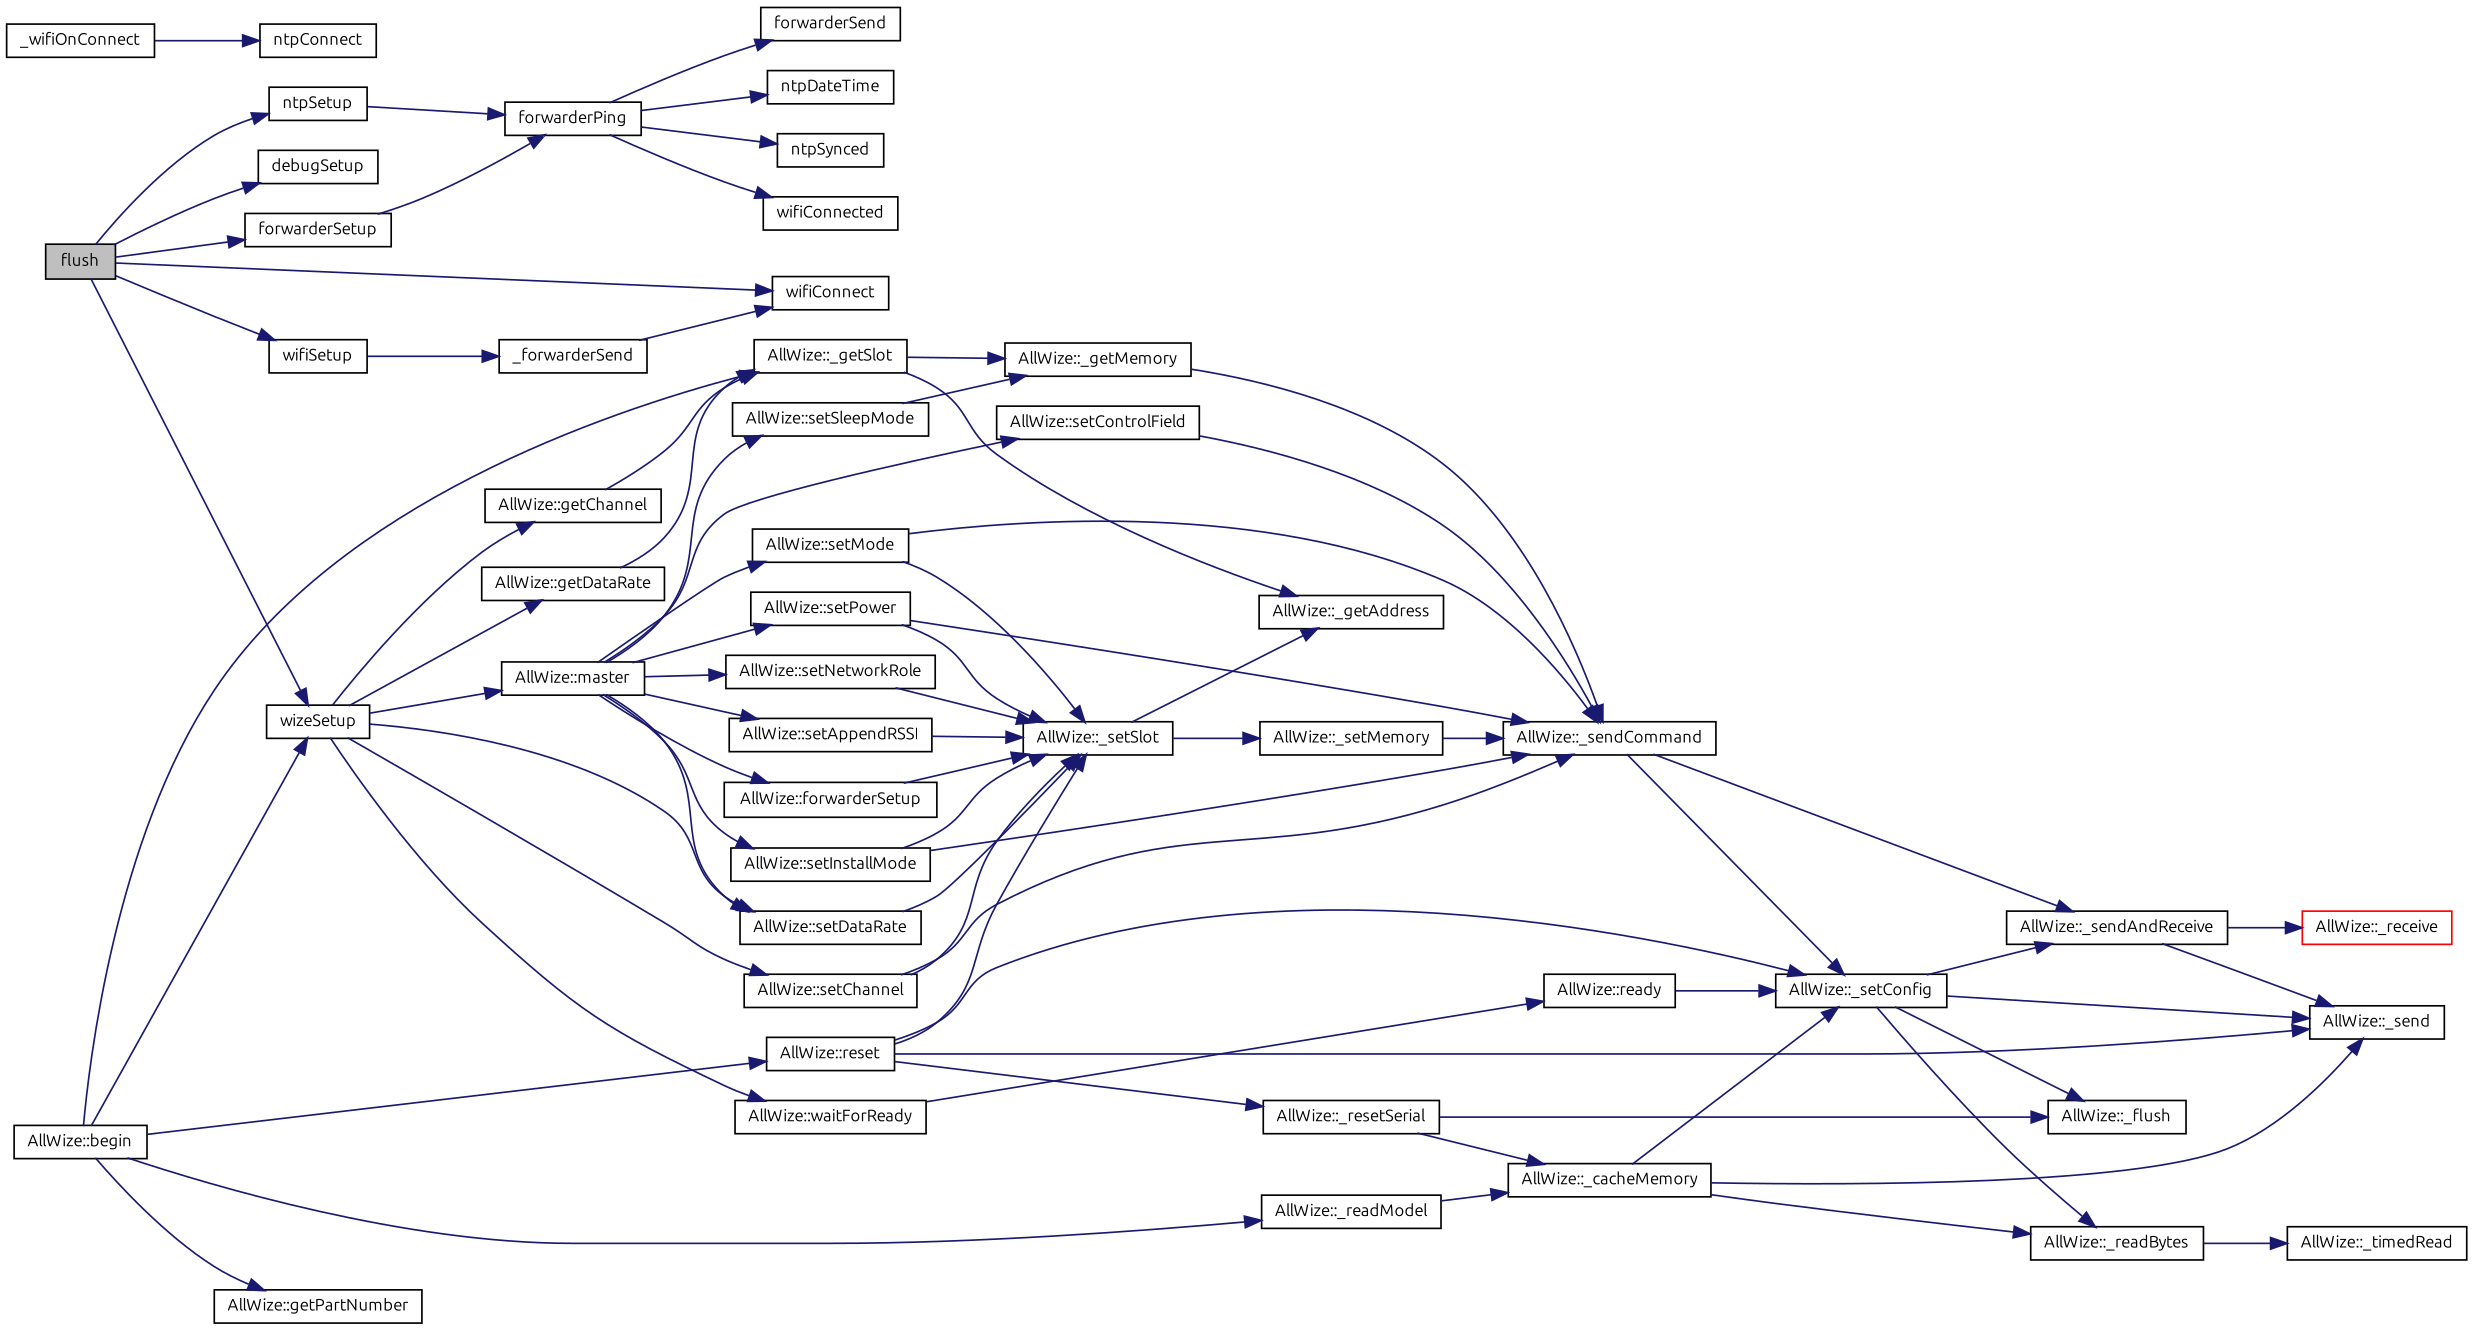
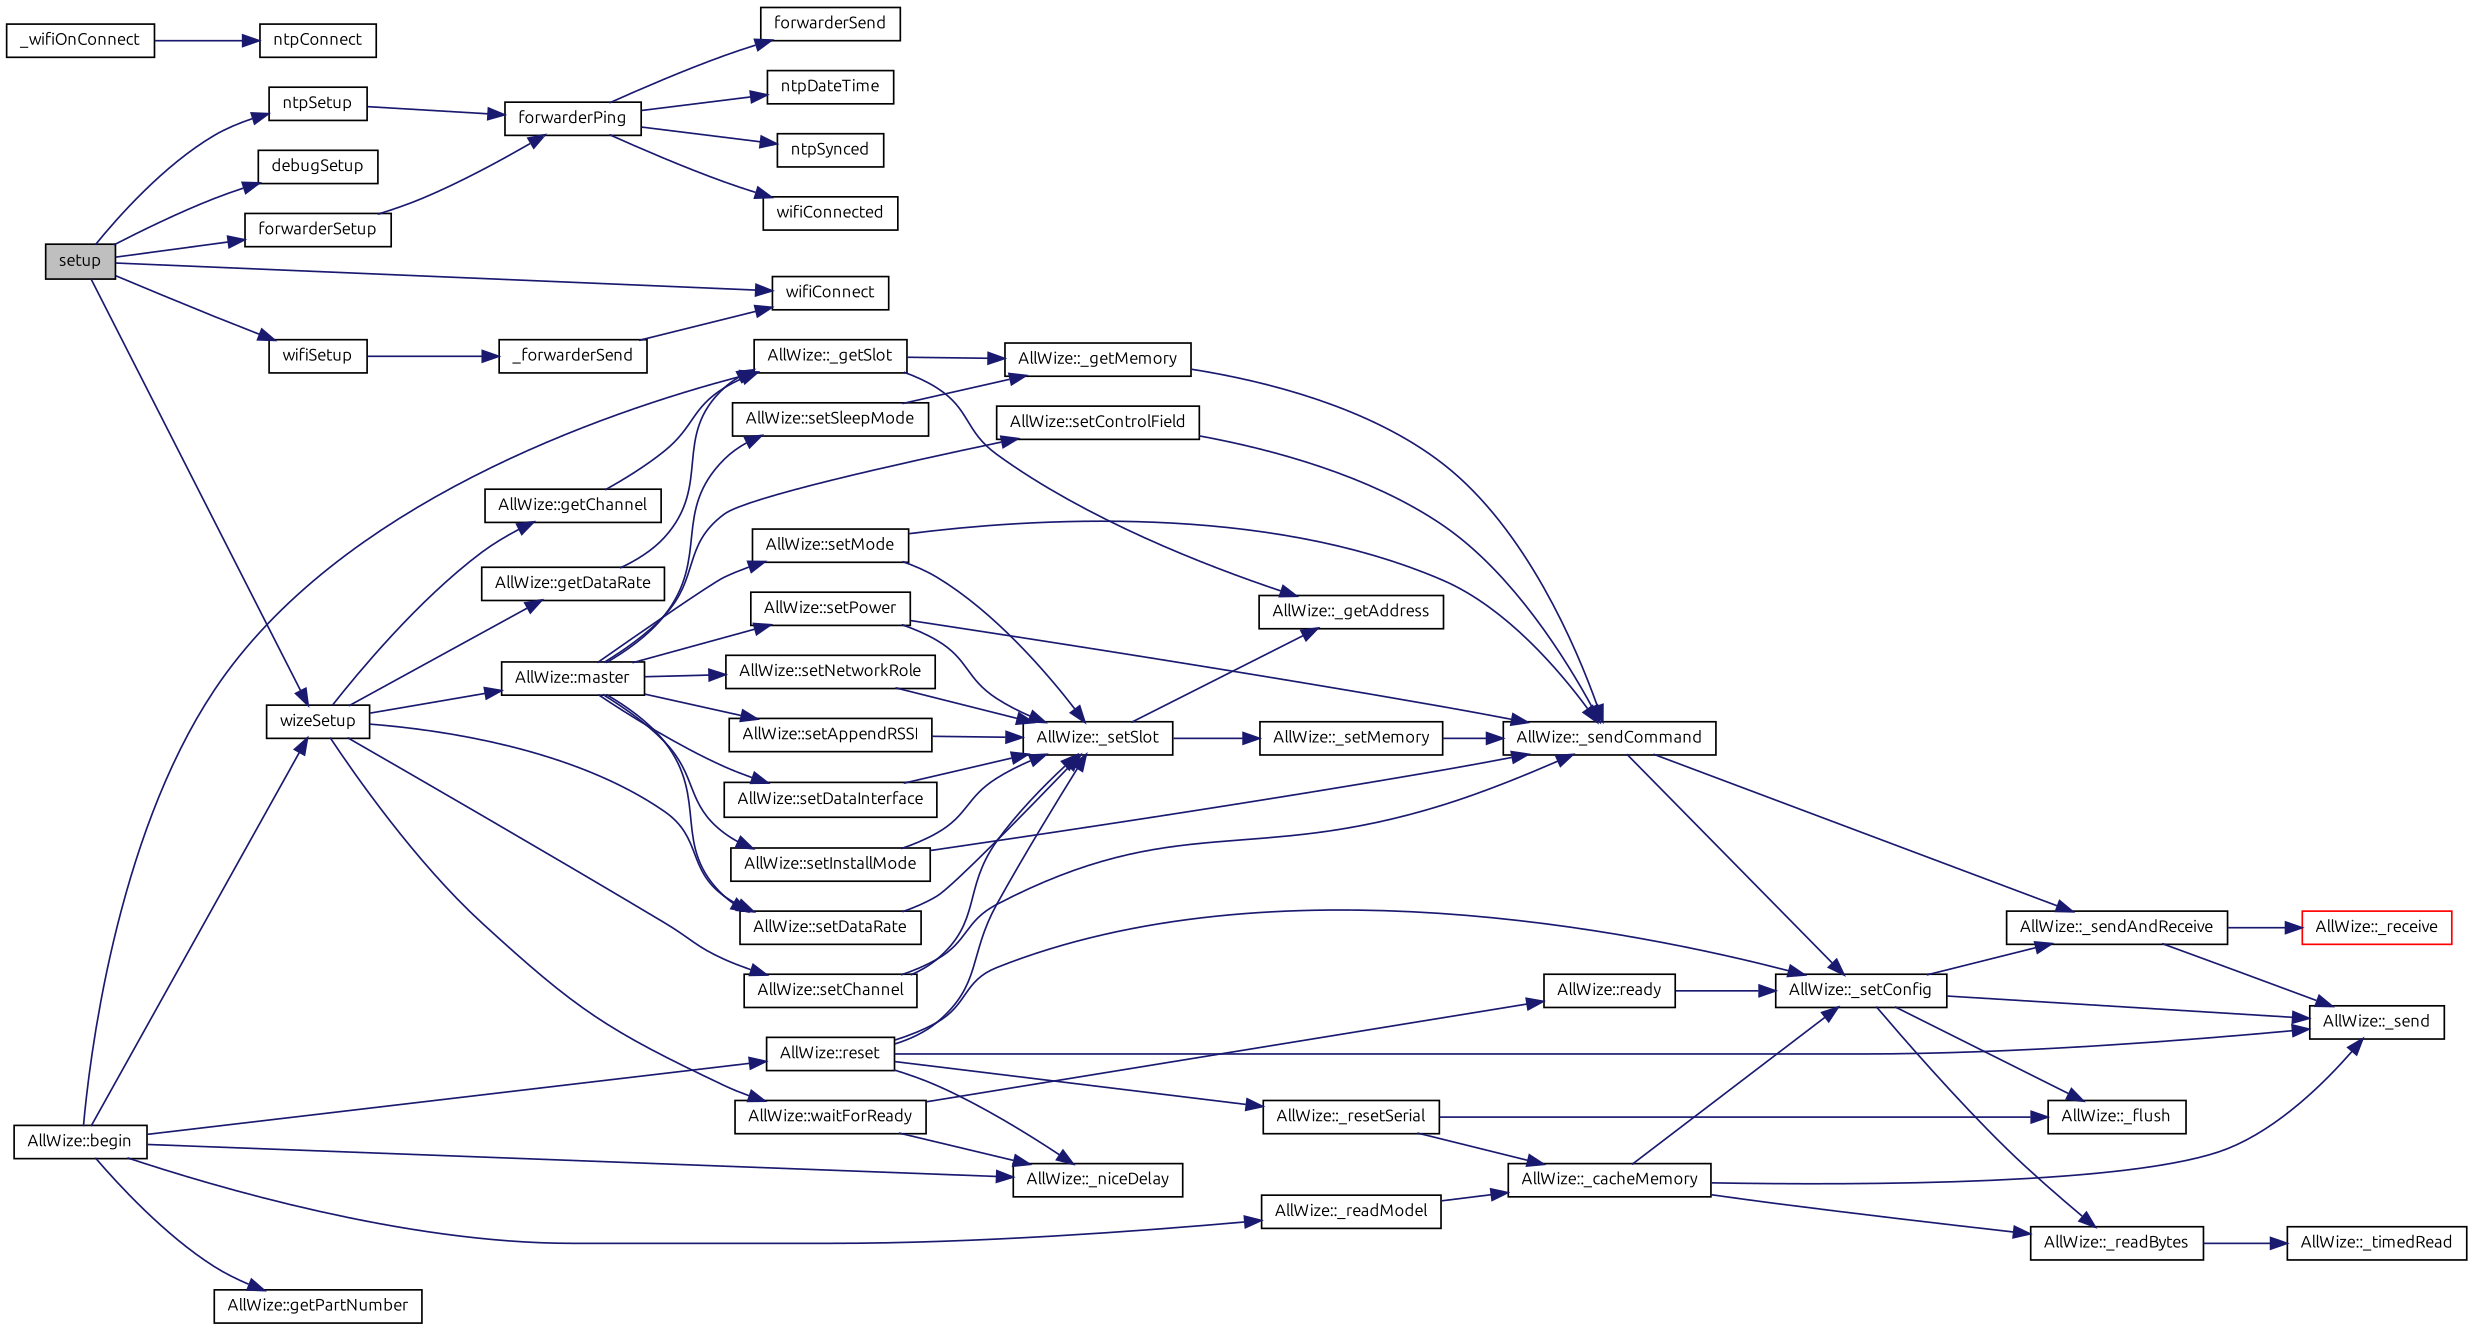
(81, 262) -> (81, 262)
(831, 800) -> (831, 800)
none -> (1098, 1180)
